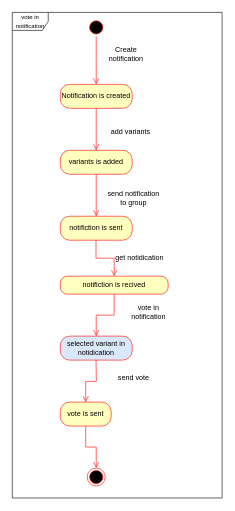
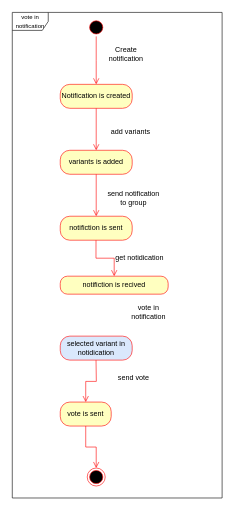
(106, 315) -> none
